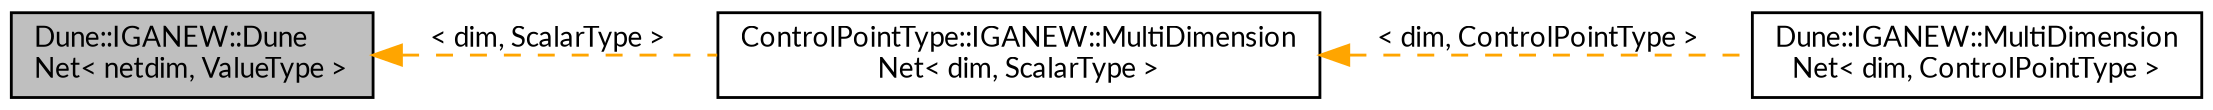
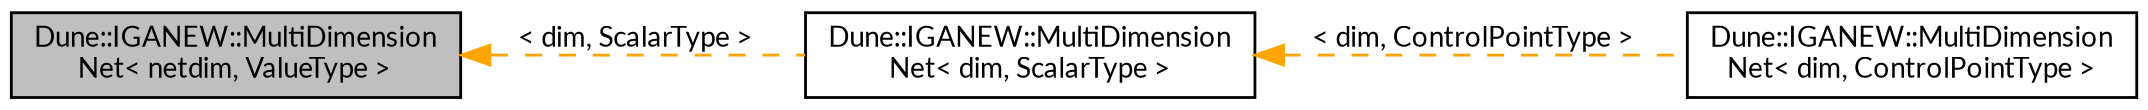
(192, 55) -> (236, 55)
(1019, 55) -> (1030, 55)
